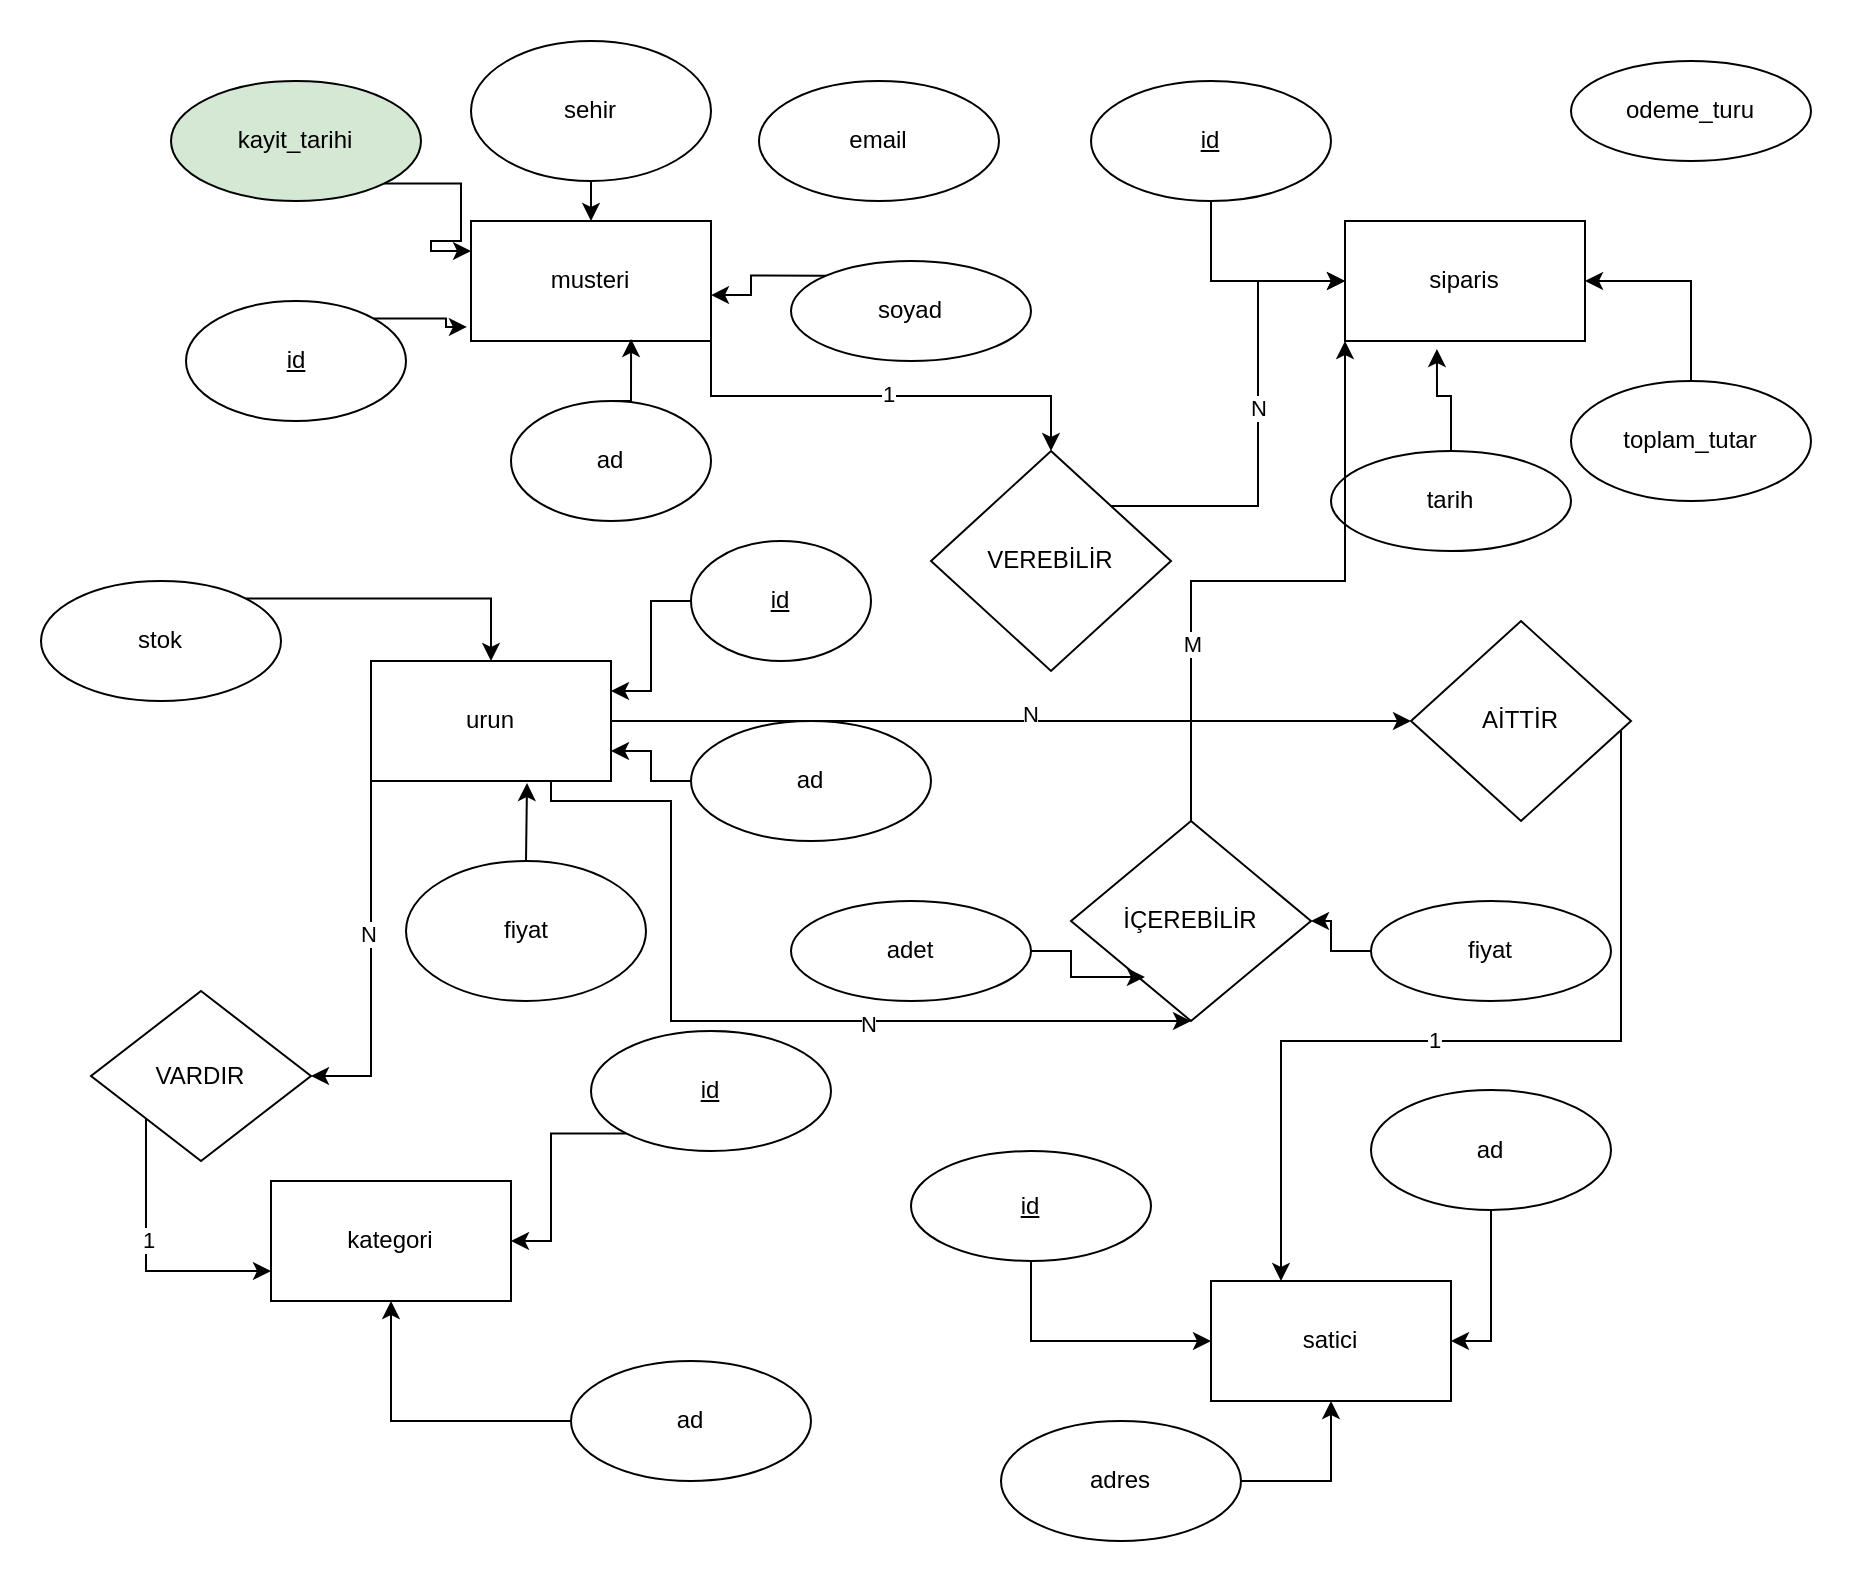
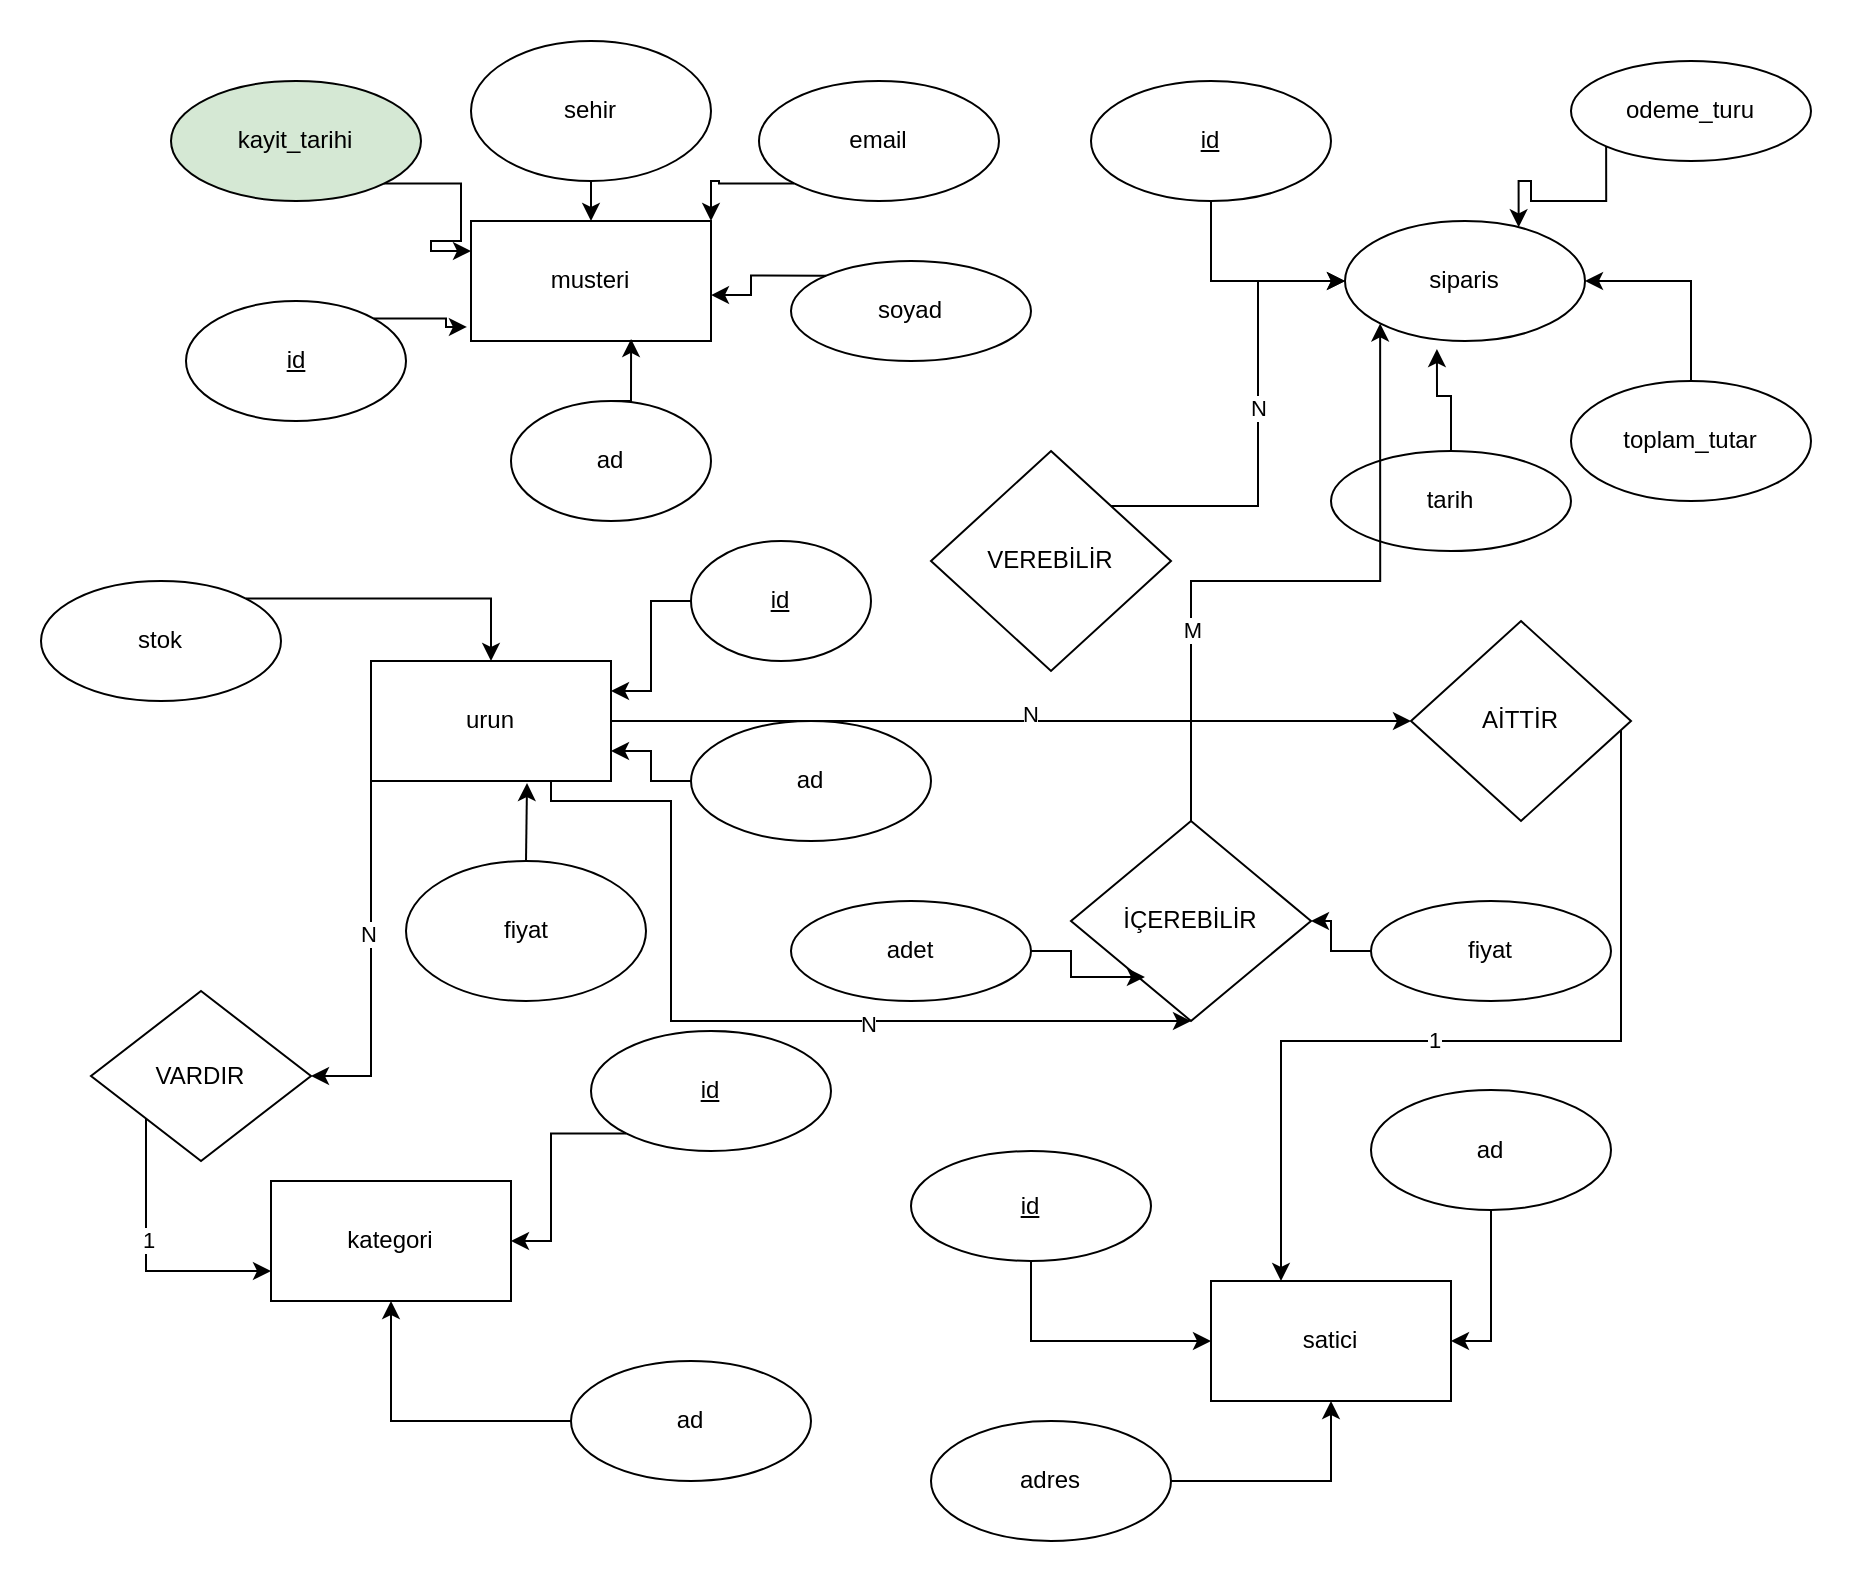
none -> (738, 183)
none -> (1563, 201)
(1465, 281) -> (1465, 281)
(874, 396) -> none
(1121, 1481) -> (1051, 1481)
